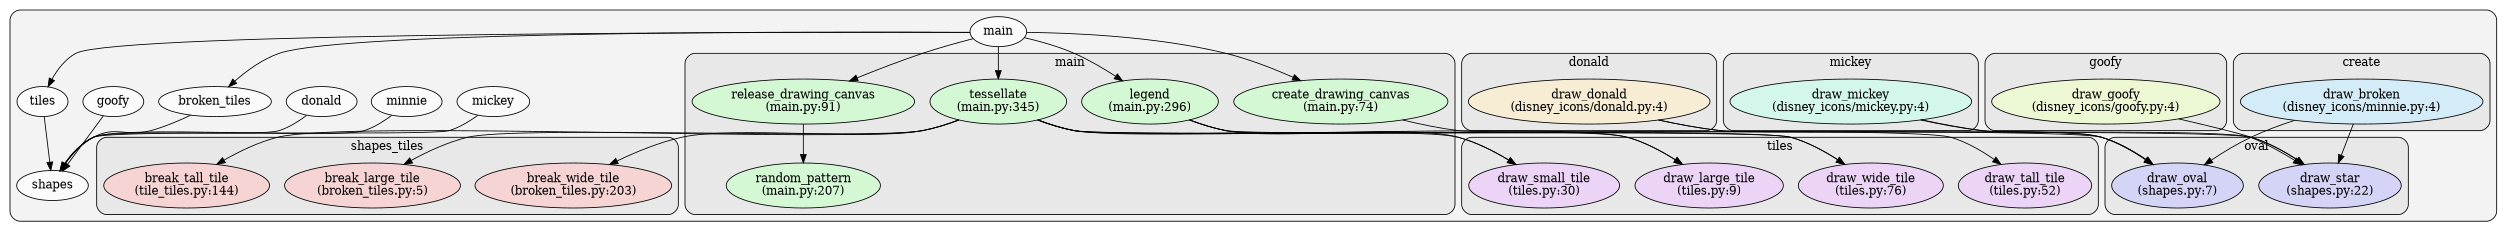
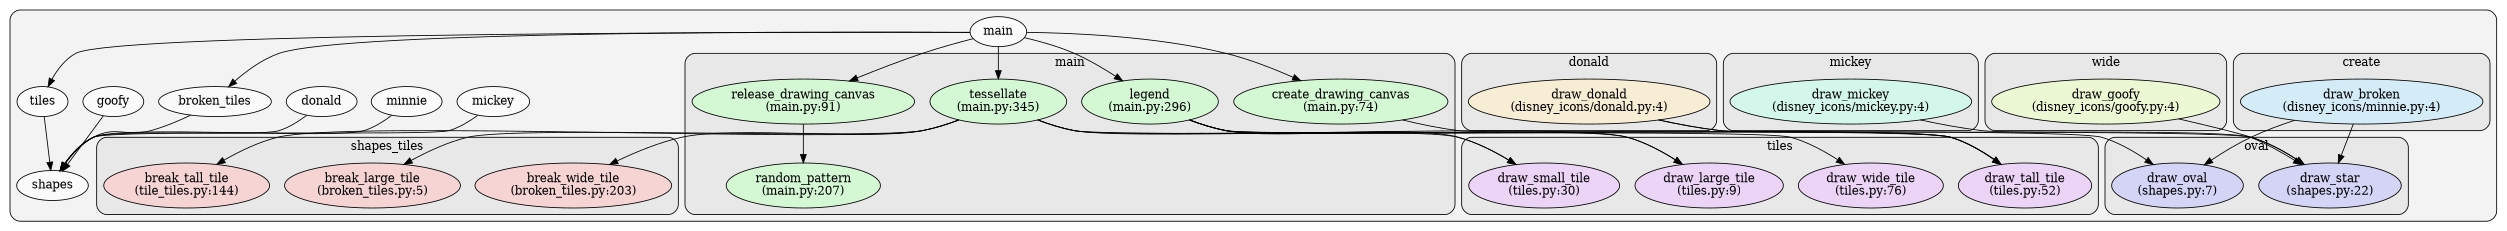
(2106, 63) -> (2106, 63)
(1905, 131) -> (1829, 132)
none -> (1594, 132)
(2036, 132) -> none
(1439, 133) -> none
